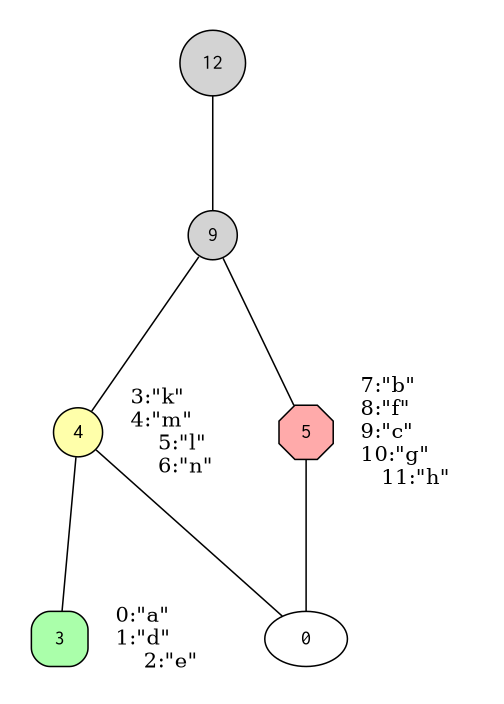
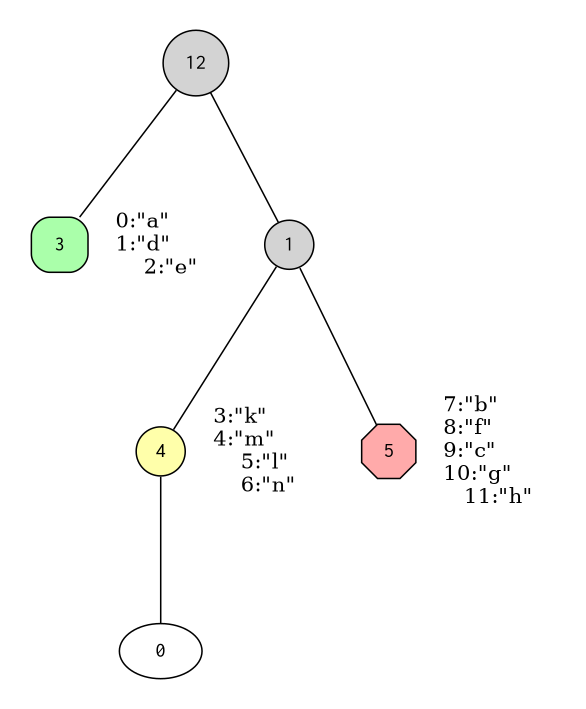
(213, 235) -> (289, 245)
(69, 534) -> (128, 154)
(306, 535) -> none
